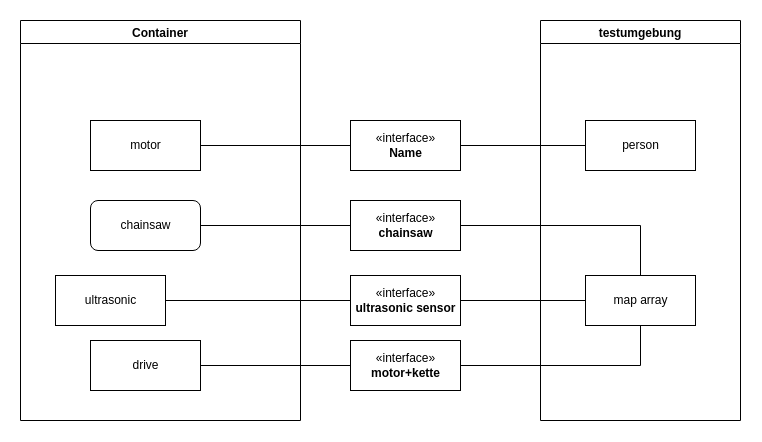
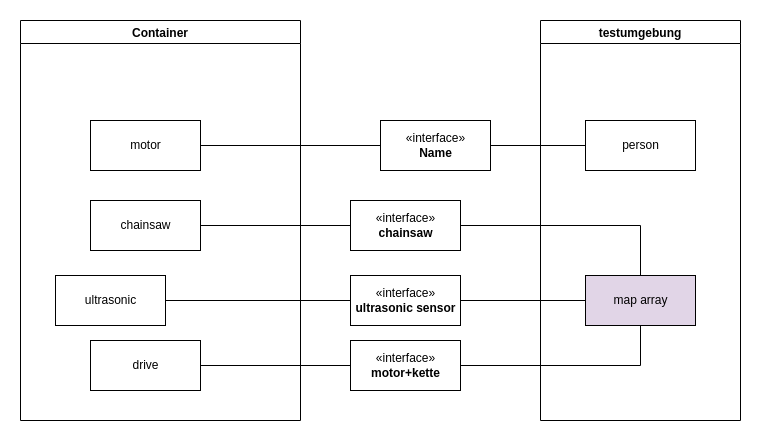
(406, 146) -> (436, 146)
(146, 226) -> (146, 226)
(641, 301) -> (641, 301)
